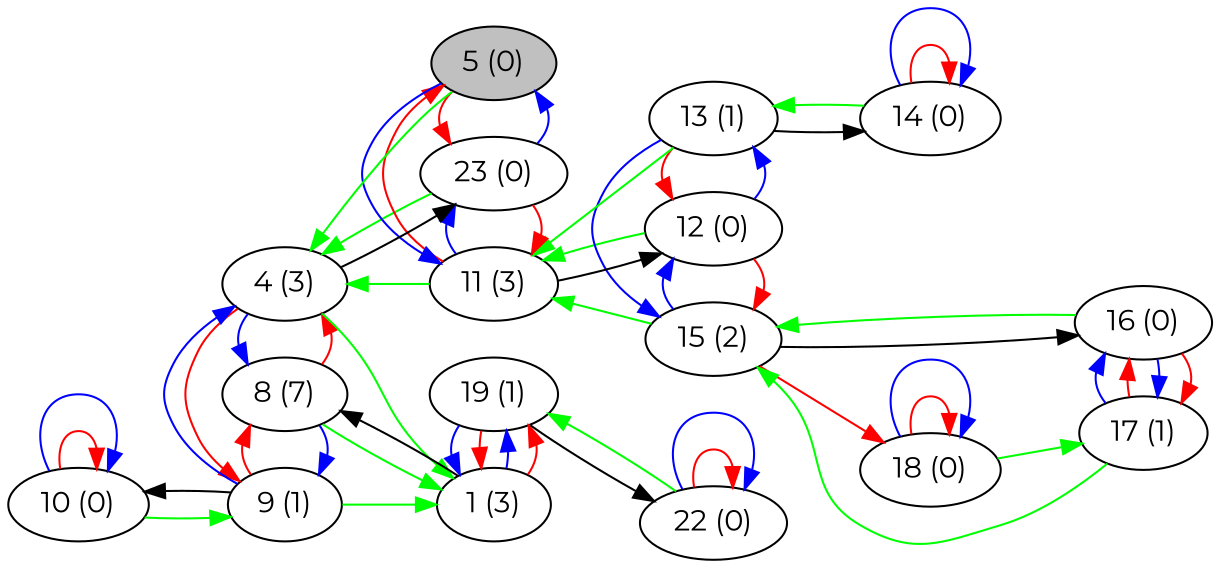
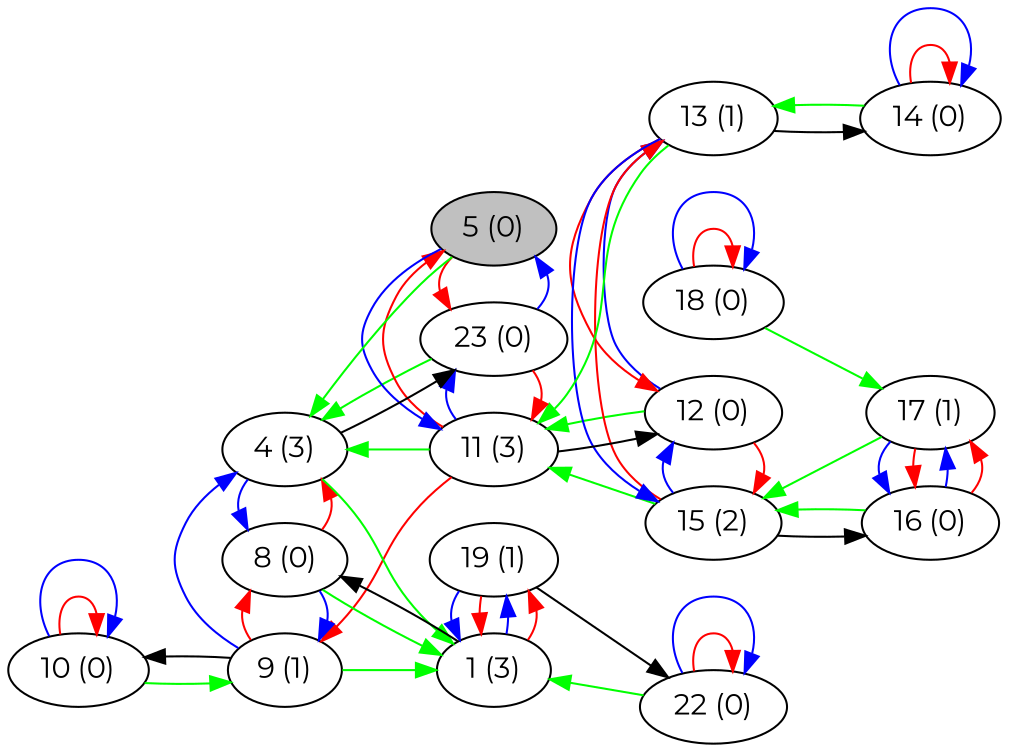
(186, 385) -> (392, 544)
(285, 394) -> (285, 560)
(813, 399) -> (597, 368)
(622, 456) -> (607, 689)
